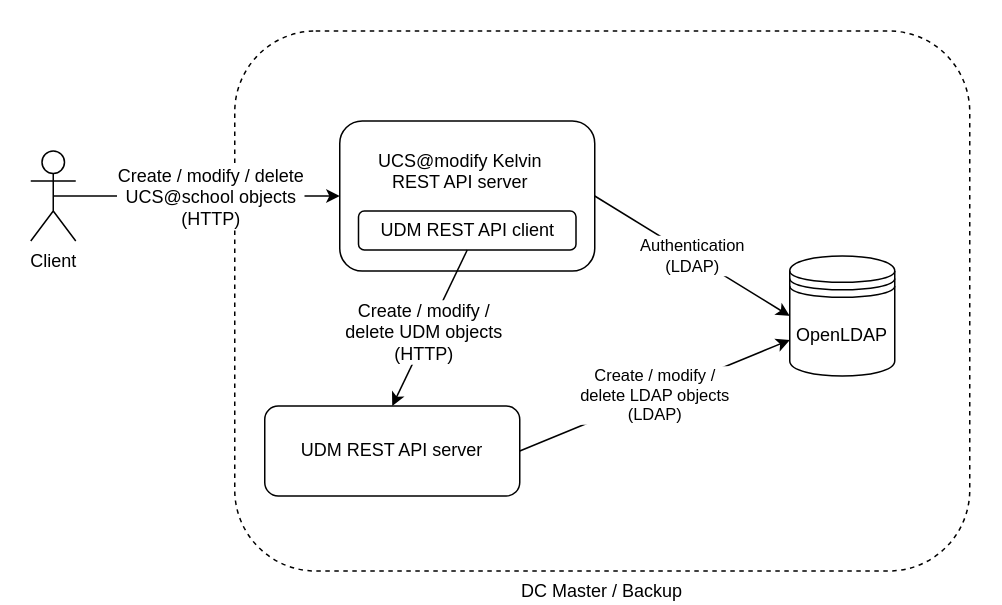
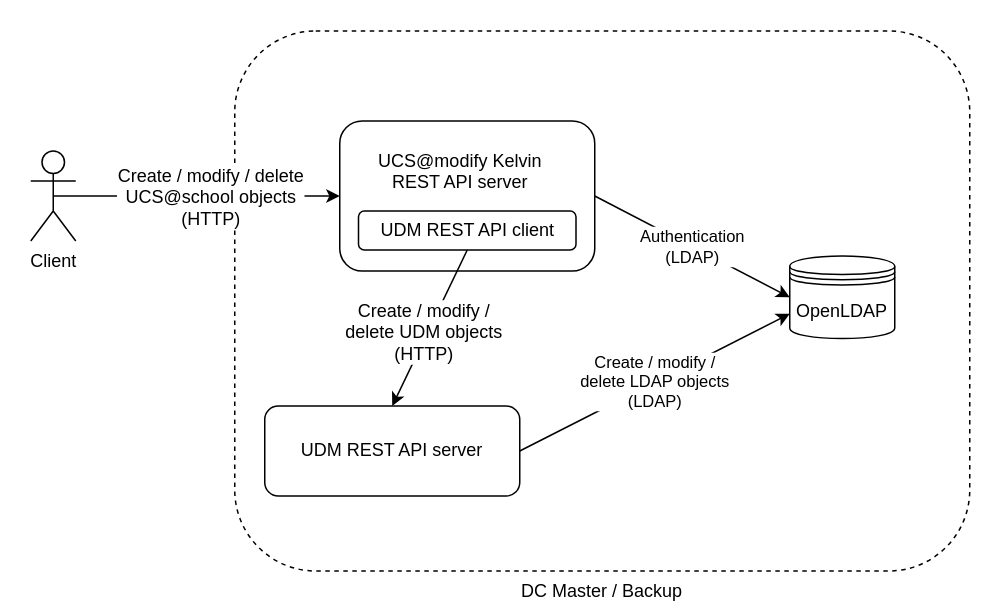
(842, 316) -> (842, 297)
